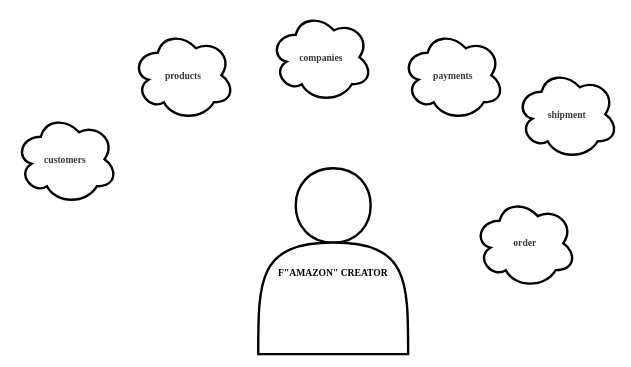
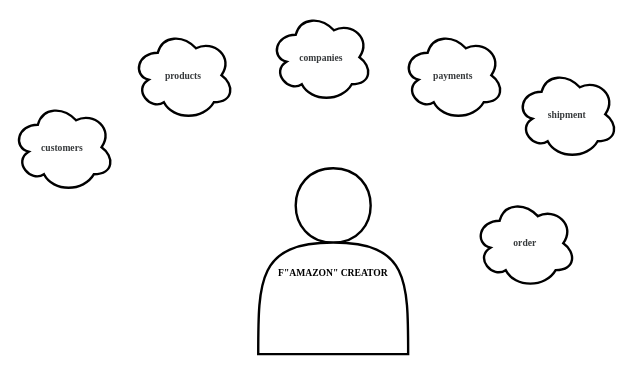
(66, 159) -> (63, 147)
